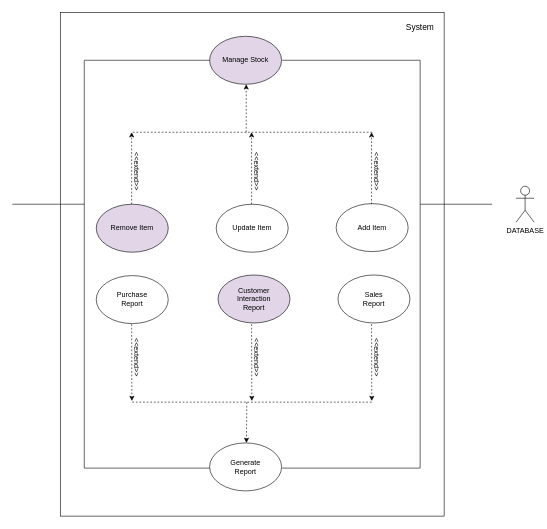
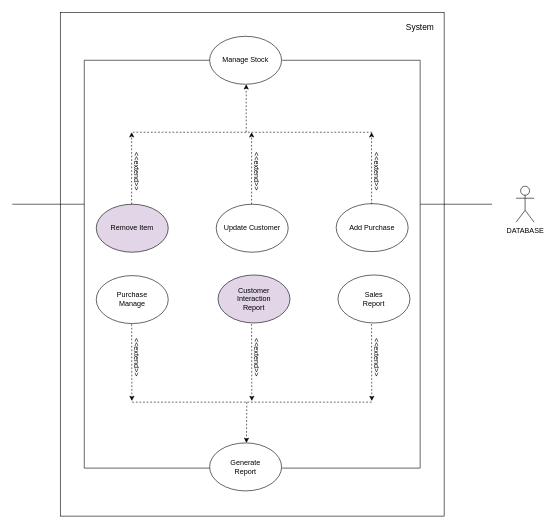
(246, 60) -> (246, 60)
(252, 228) -> (252, 228)
(372, 228) -> (372, 228)
(132, 300) -> (132, 300)
